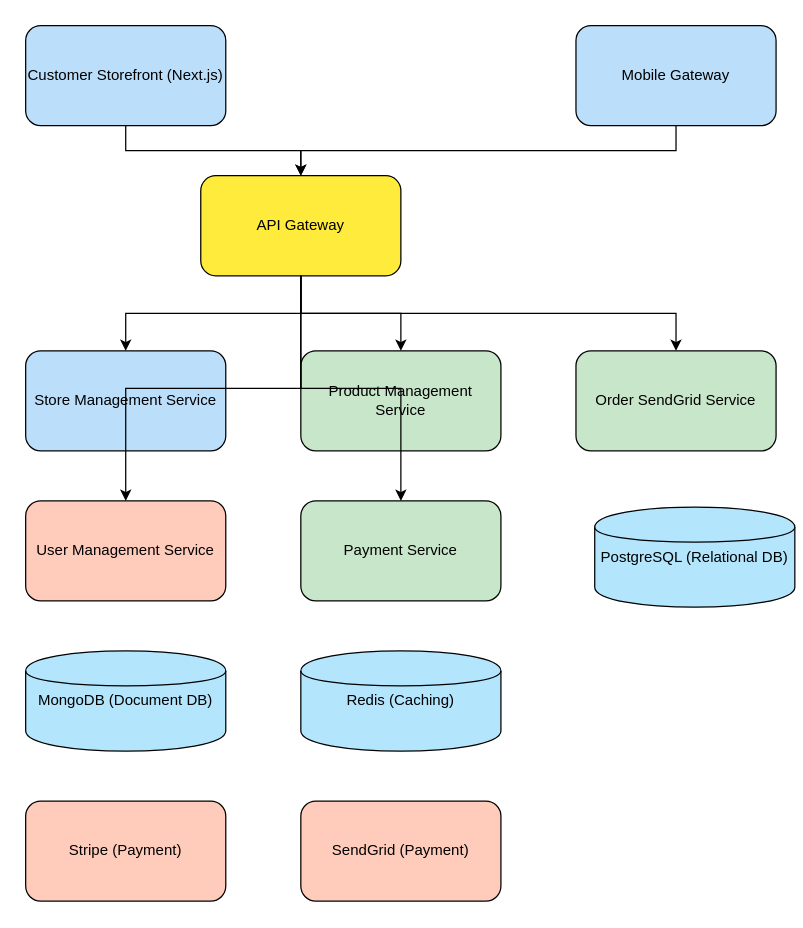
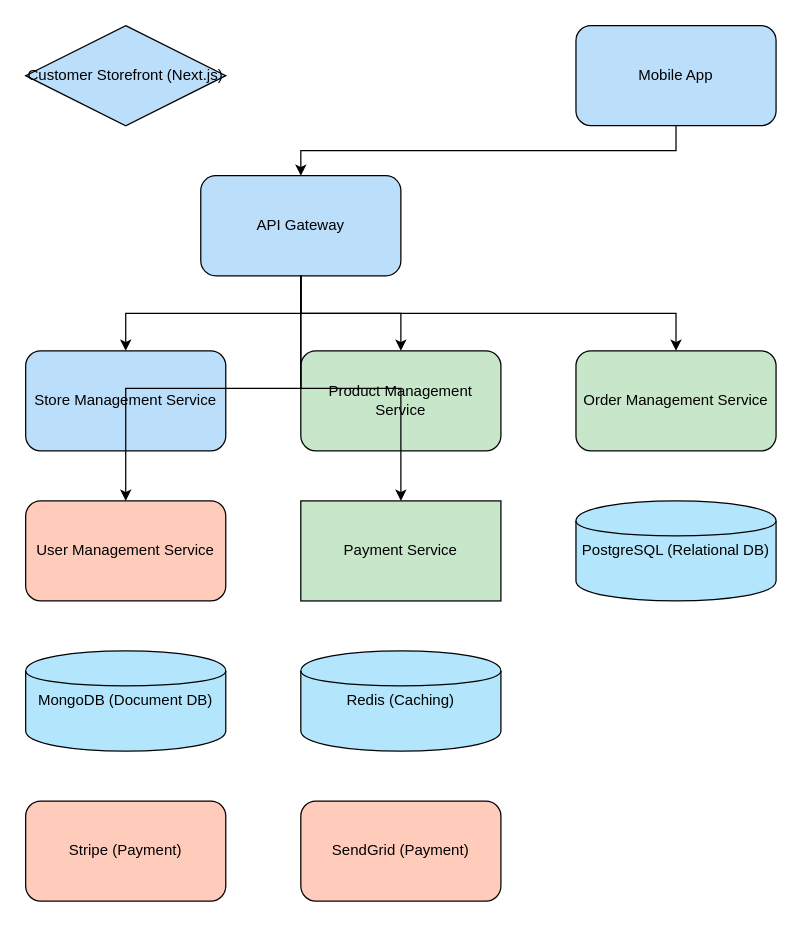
(126, 76) -> (126, 76)
(676, 76) -> (676, 76)
(199, 151) -> none
(301, 226) -> (301, 226)
(676, 401) -> (676, 401)
(401, 551) -> (401, 551)
(694, 557) -> (676, 551)
